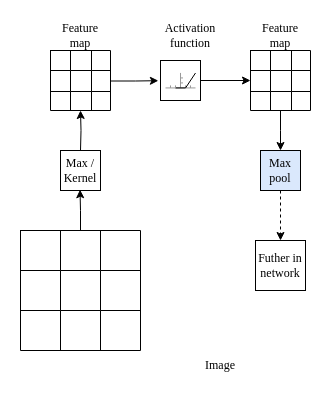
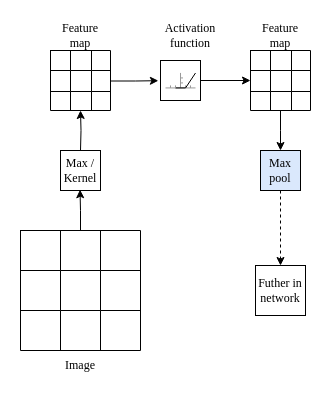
(281, 266) -> (281, 291)
(221, 366) -> (81, 366)
